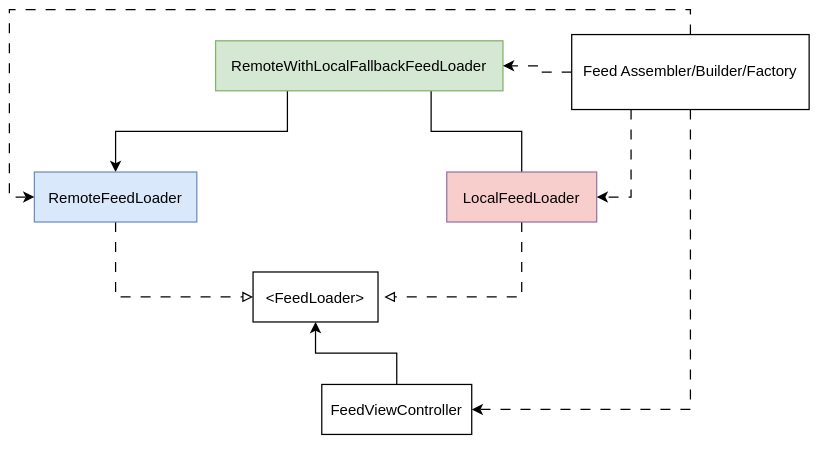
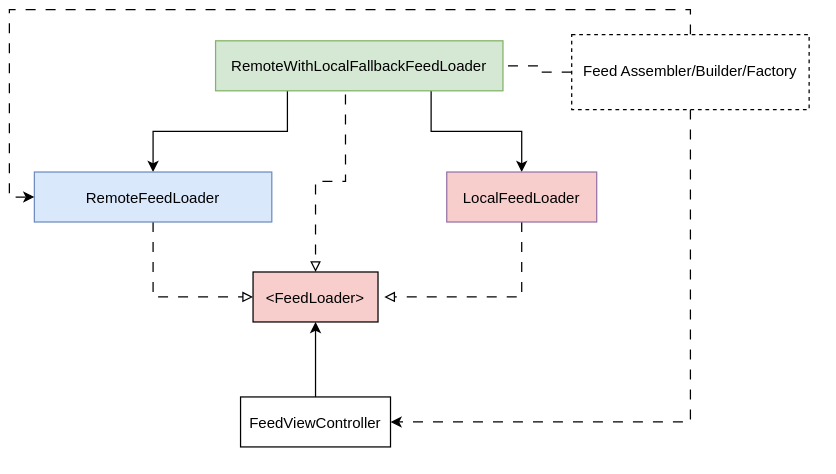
(513, 66) -> (509, 66)
(691, 72) -> (691, 72)
(522, 165) -> (522, 162)
none -> (333, 181)
(116, 197) -> (153, 197)
(612, 197) -> none
(316, 297) -> (316, 297)
(397, 409) -> (316, 422)
